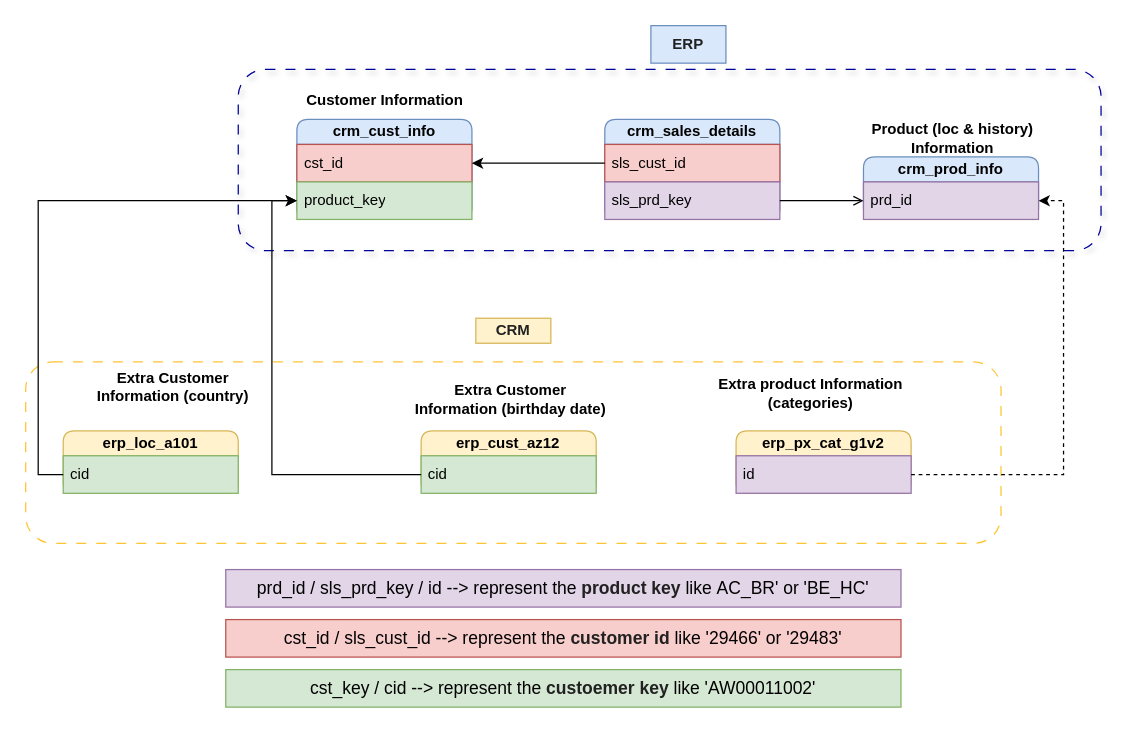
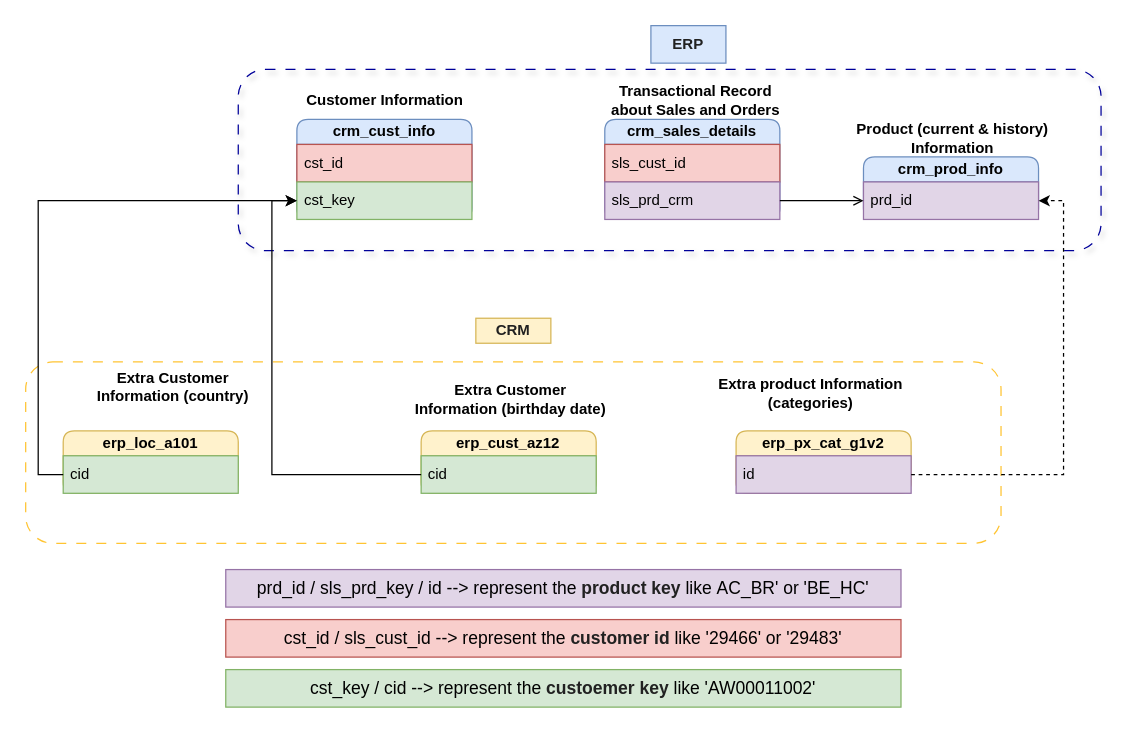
none -> (696, 101)
(953, 138) -> (953, 138)
(541, 163) -> none
(351, 201) -> (334, 201)
(656, 201) -> (656, 201)
